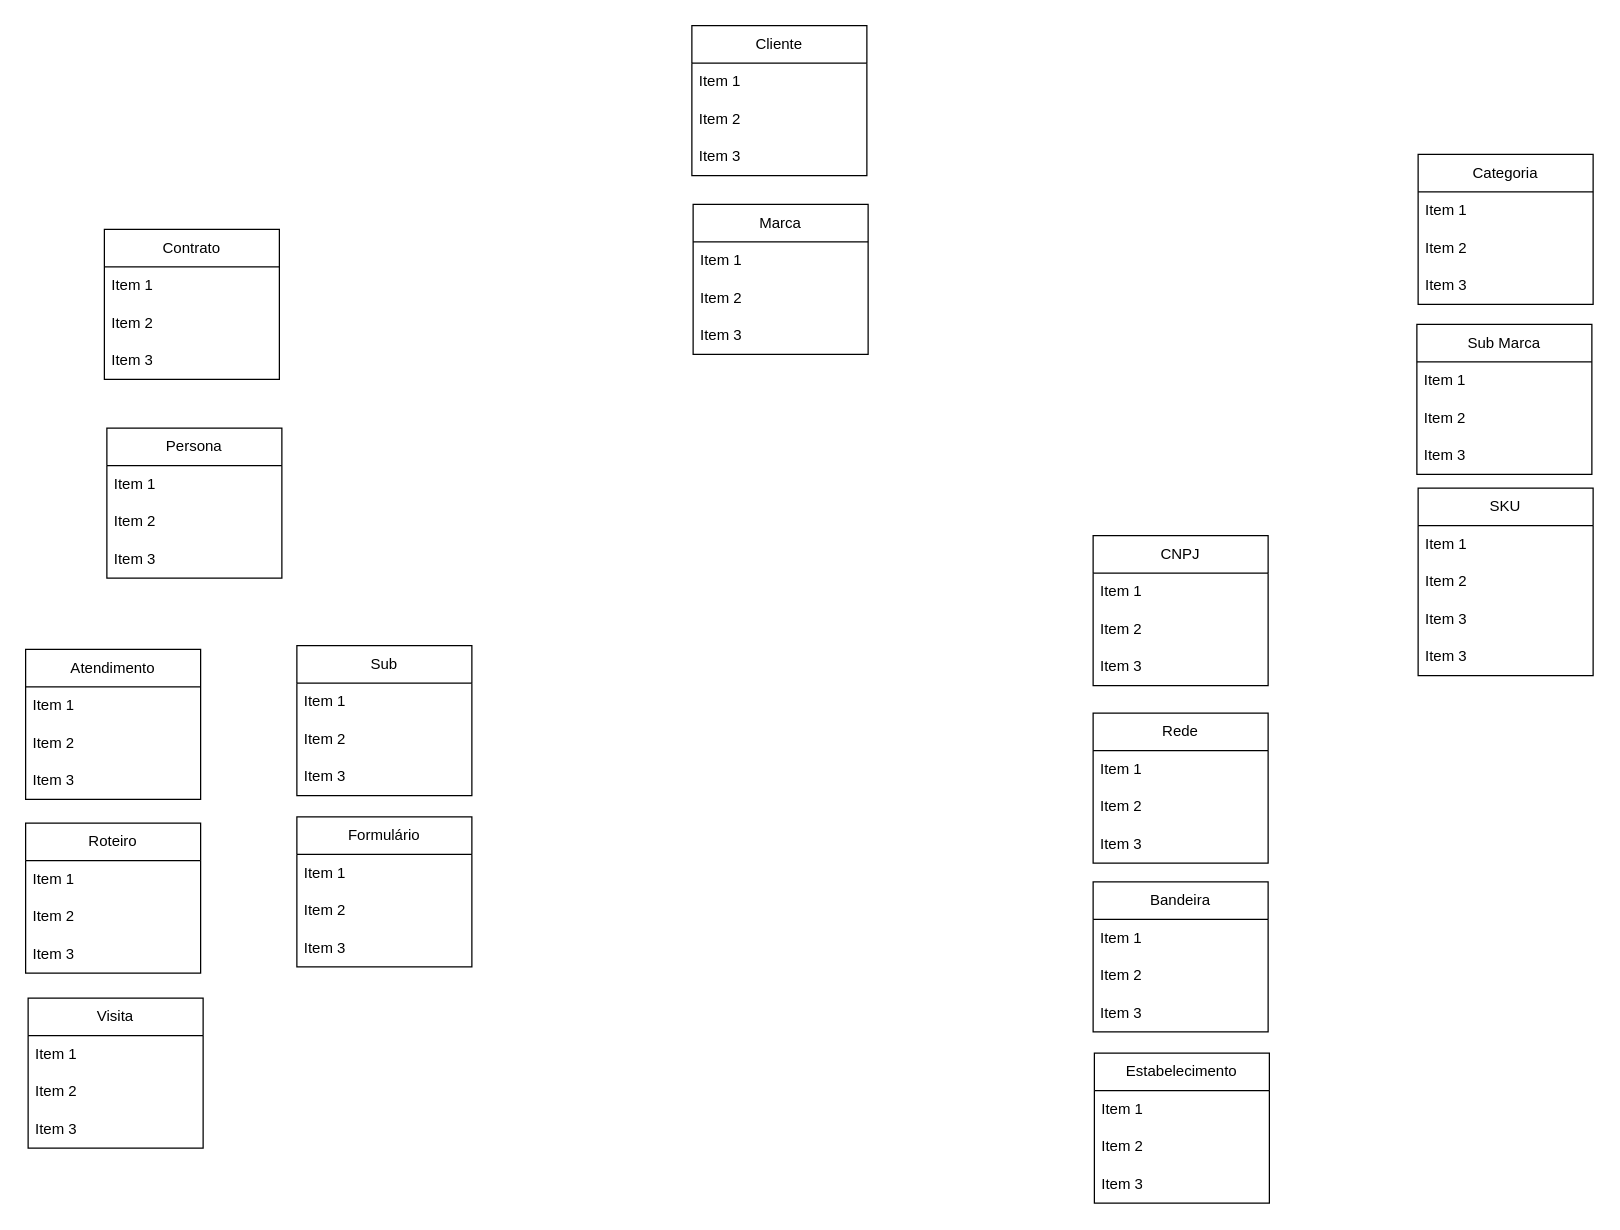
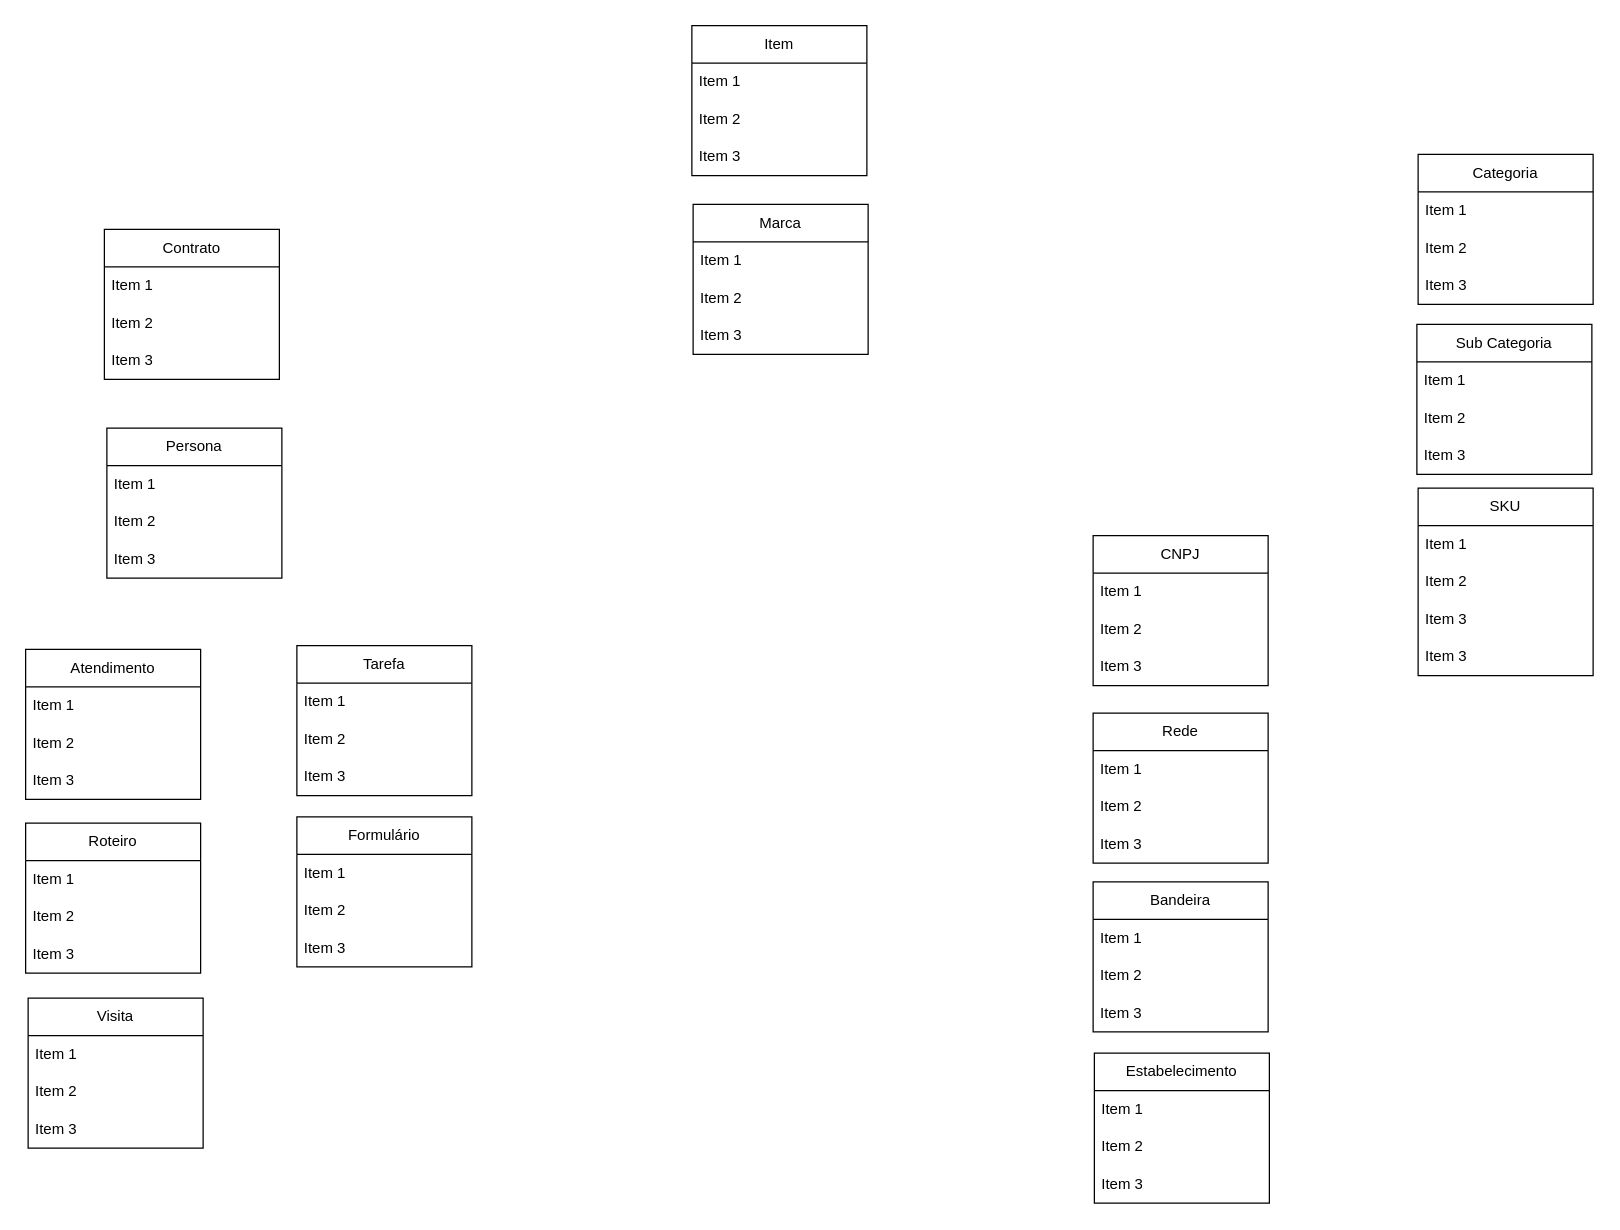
(779, 44) -> (779, 44)
(1504, 343) -> (1504, 343)
(384, 664) -> (384, 664)
